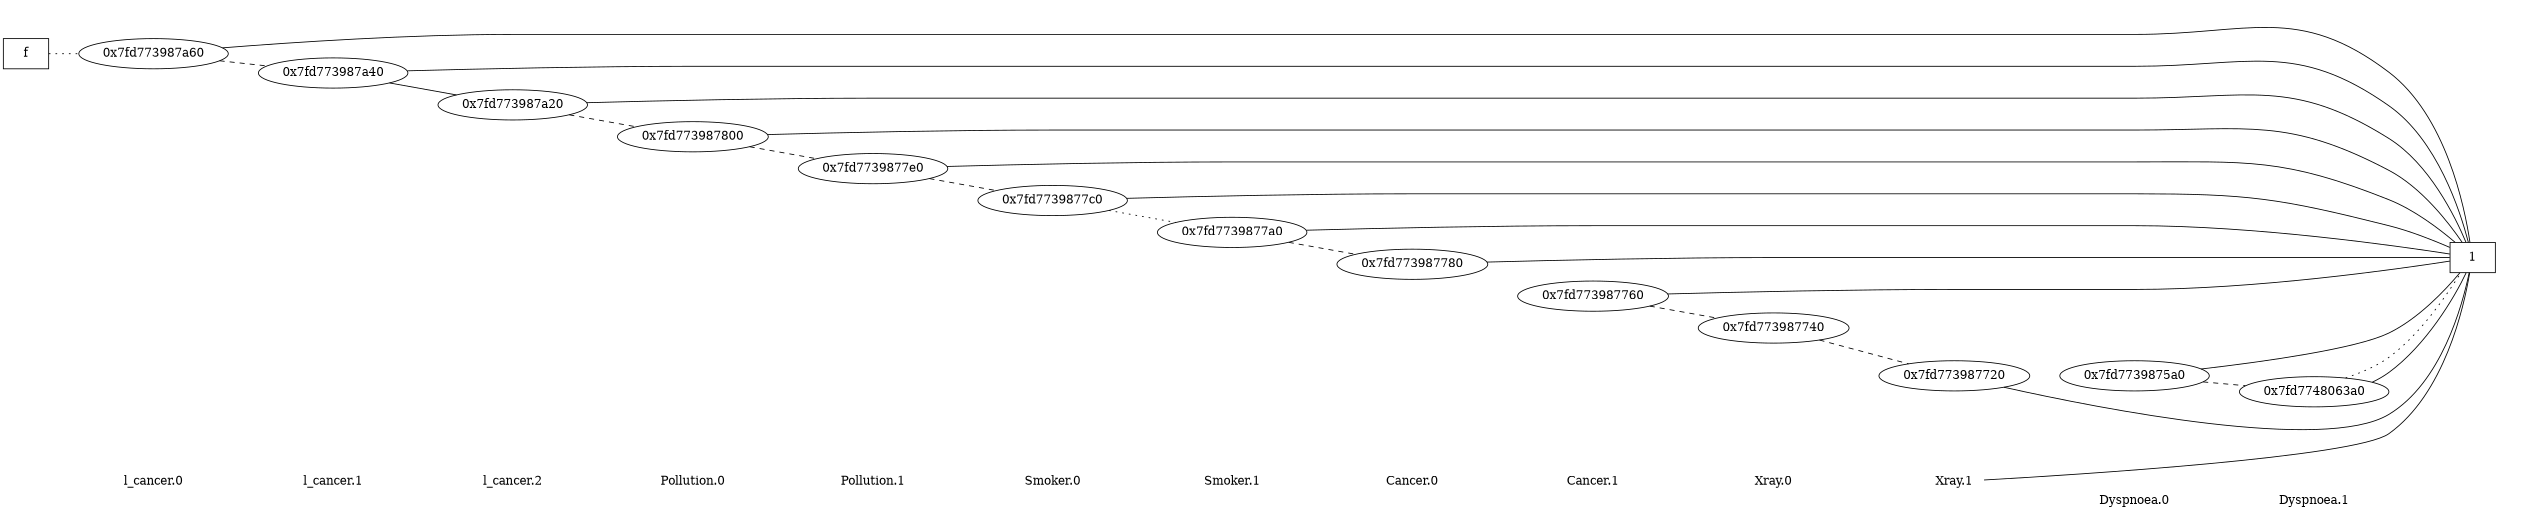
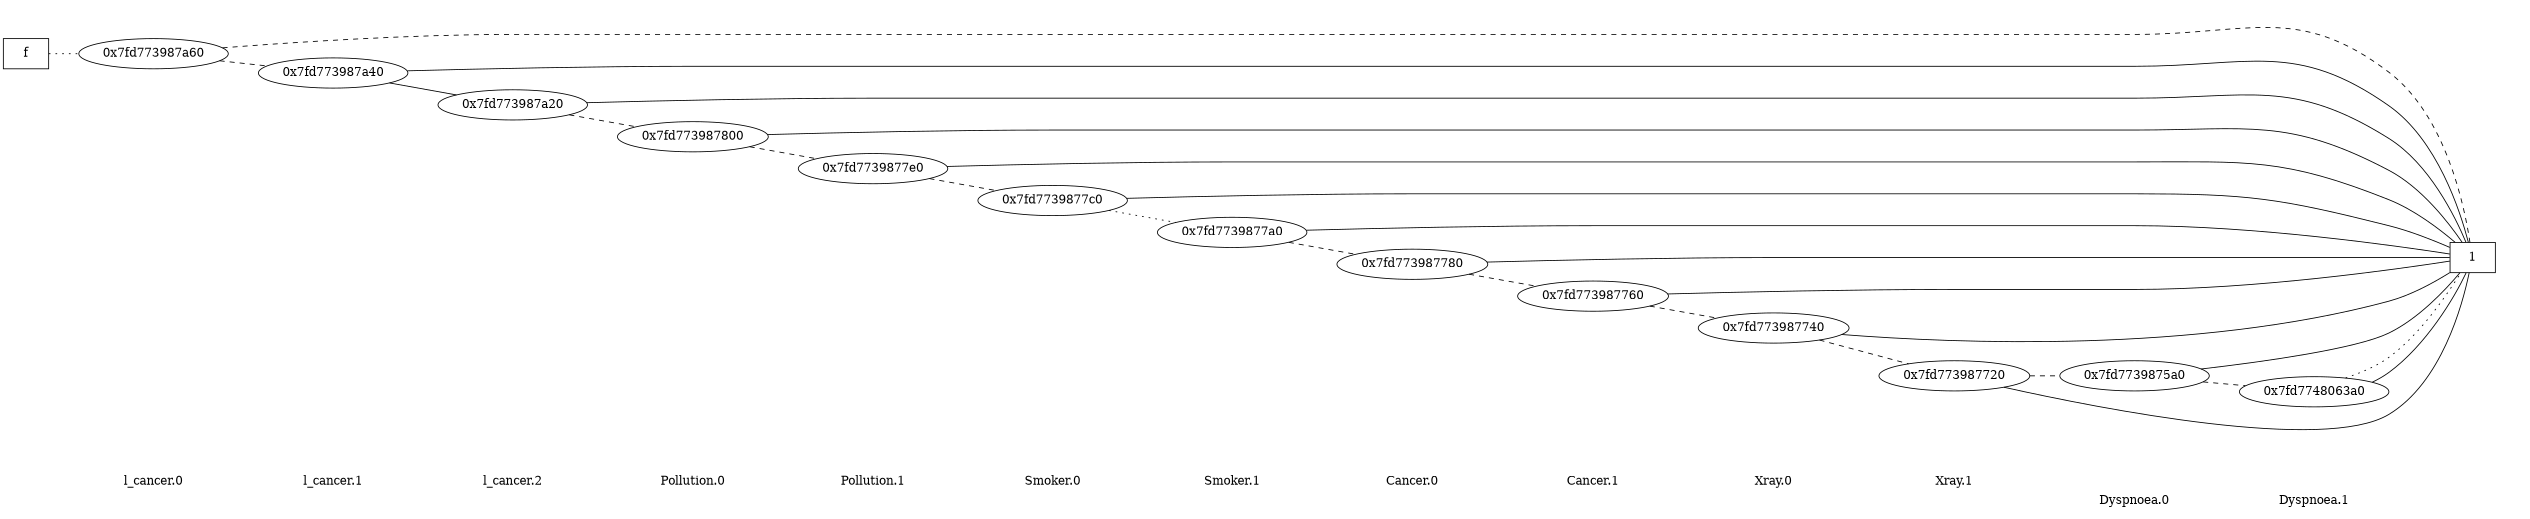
(1407, 34) -> (1407, 34)
none -> (1503, 280)
none -> (2045, 376)
(2279, 456) -> (2150, 338)
